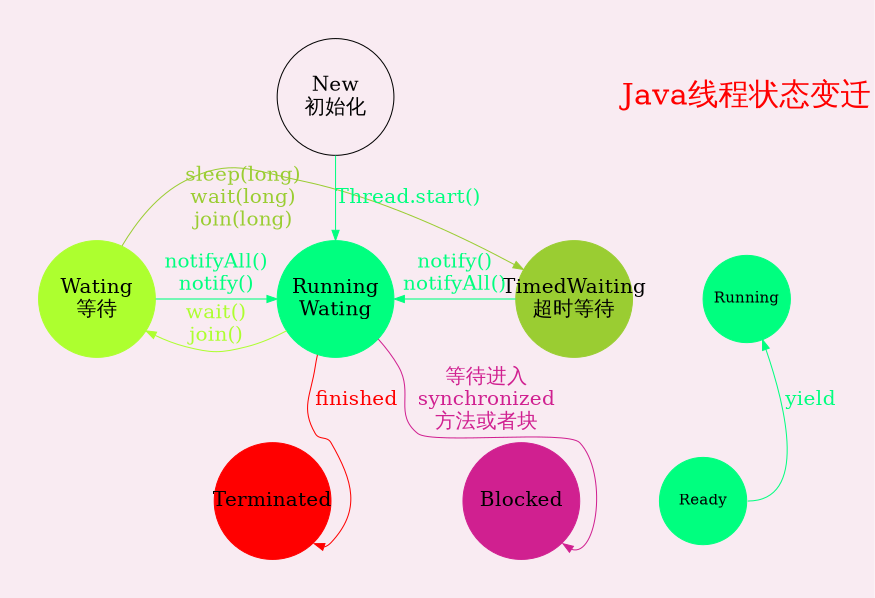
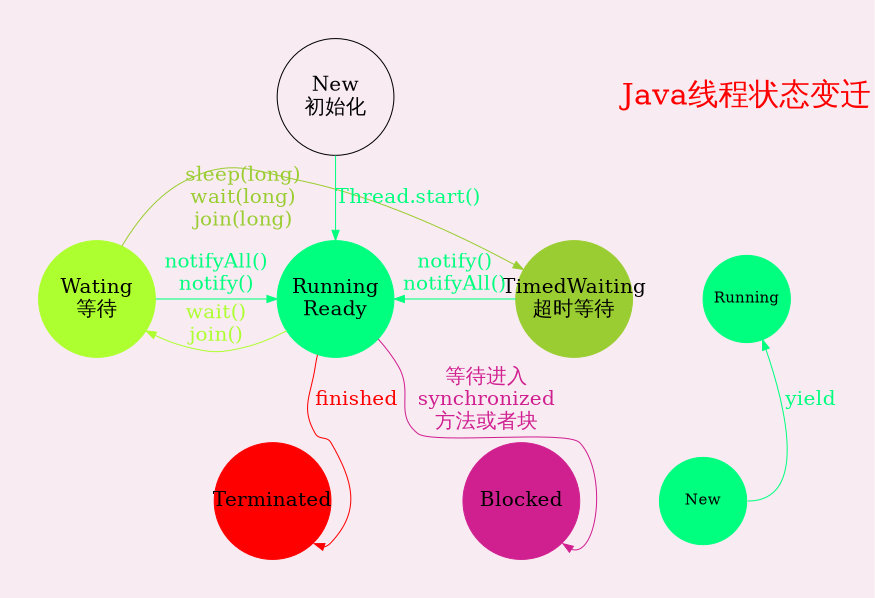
(336, 299) -> (336, 299)
(703, 501) -> (703, 501)
